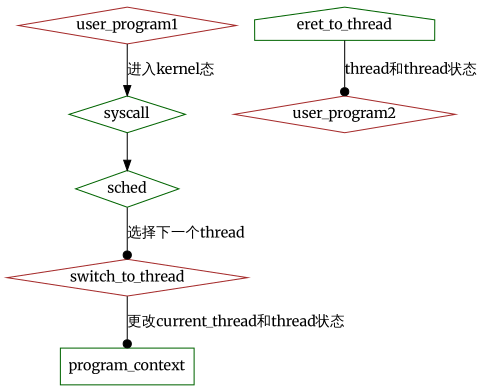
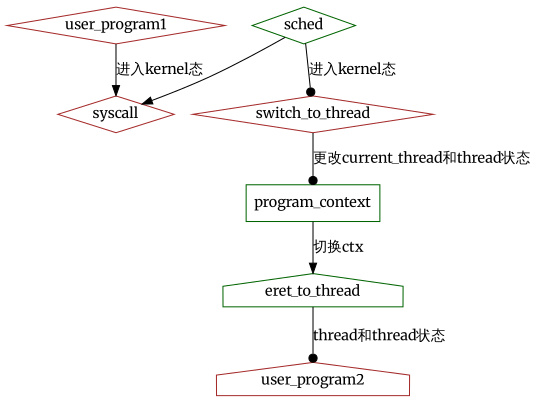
(127, 114) -> (116, 114)
(345, 114) -> (313, 381)
(127, 147) -> (220, 72)
(186, 233) -> (353, 70)
none -> (313, 242)
